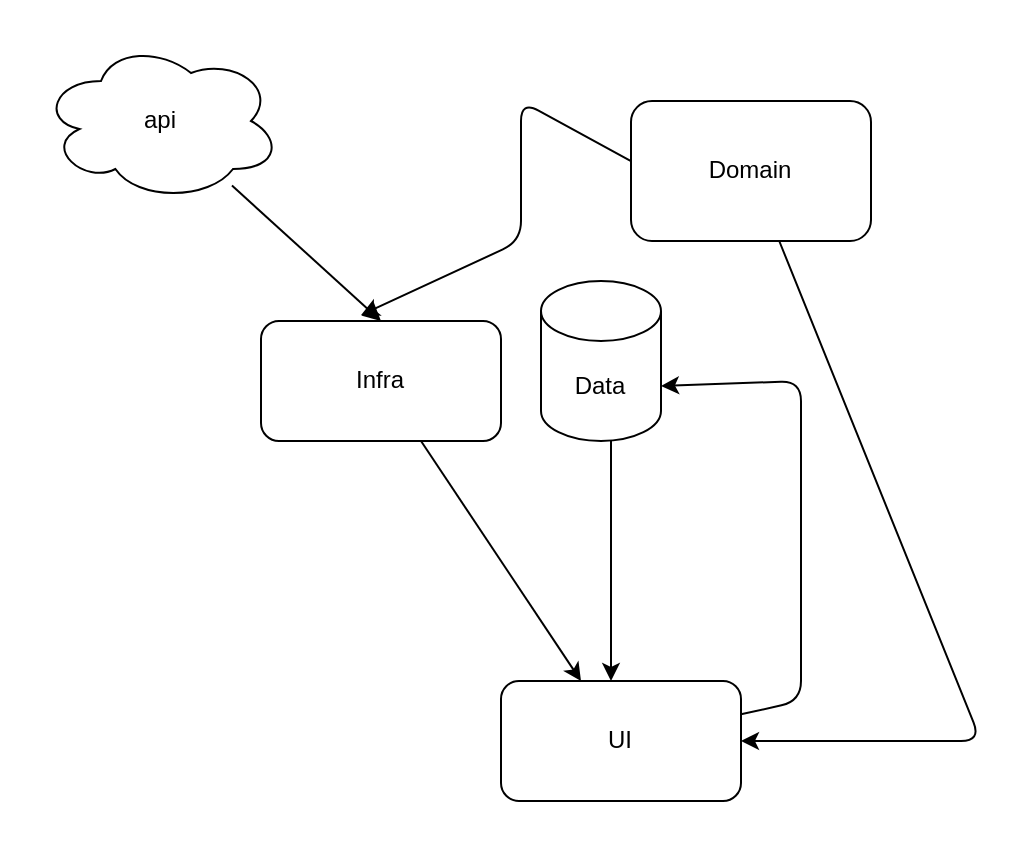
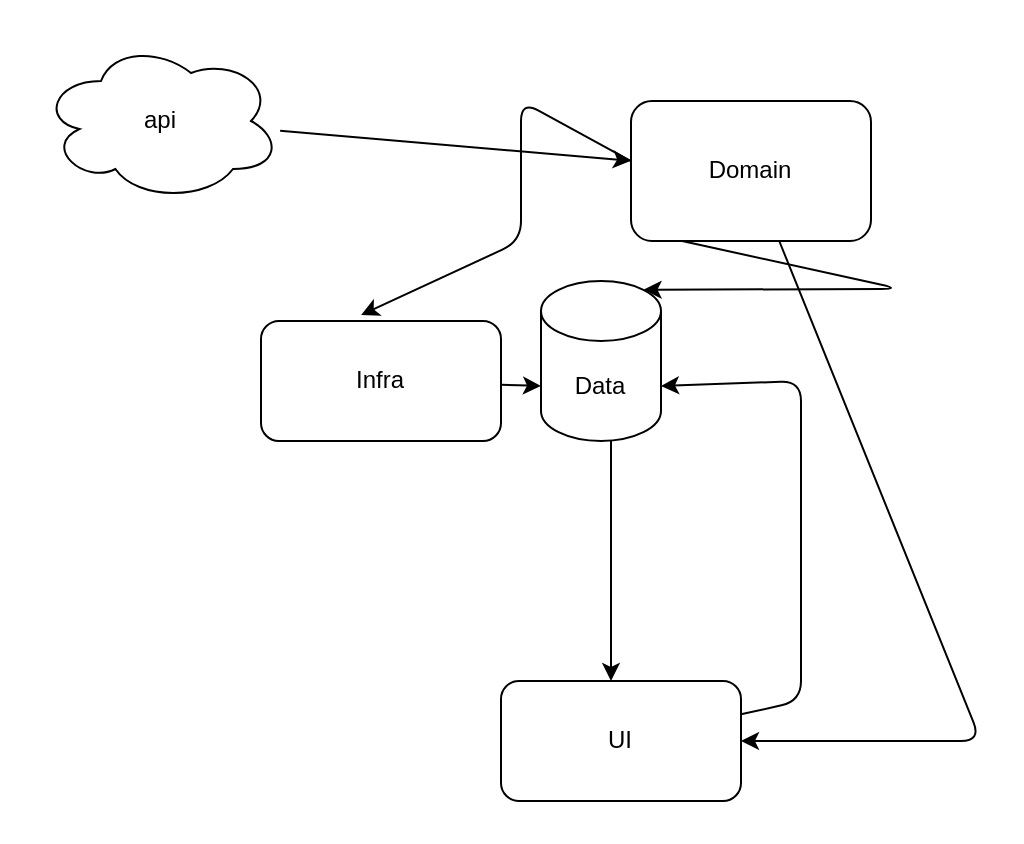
(300, 247) -> (449, 145)
none -> (885, 286)
(497, 555) -> (514, 385)
